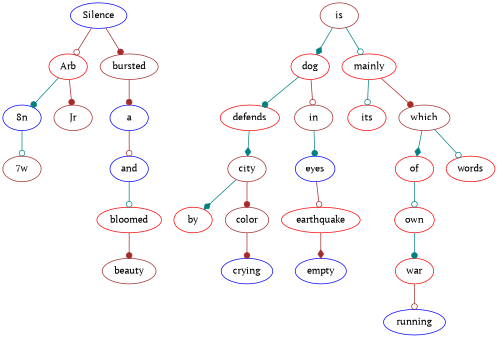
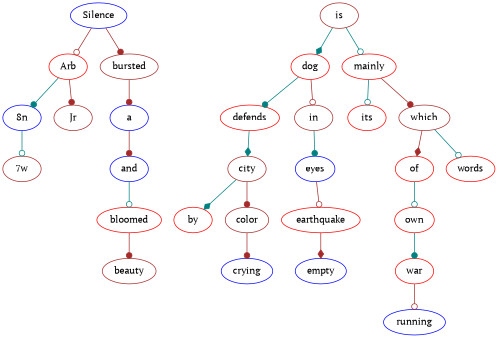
(420, 139) -> (420, 139)
(129, 141) -> (129, 141)
